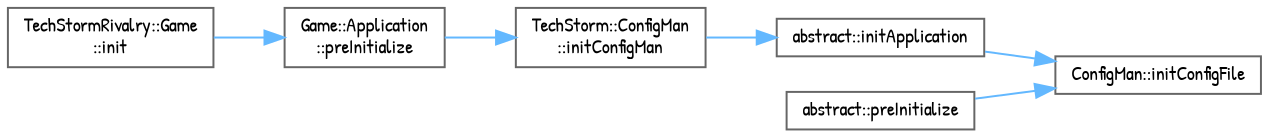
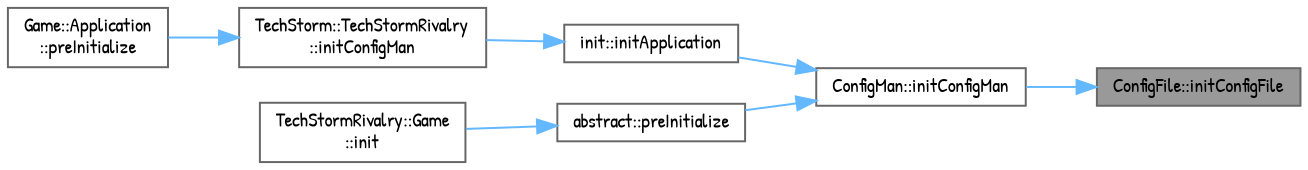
(239, 38) -> (501, 128)
(611, 38) -> (363, 38)
(880, 38) -> (651, 43)
(1158, 75) -> (921, 87)
none -> (1199, 87)
